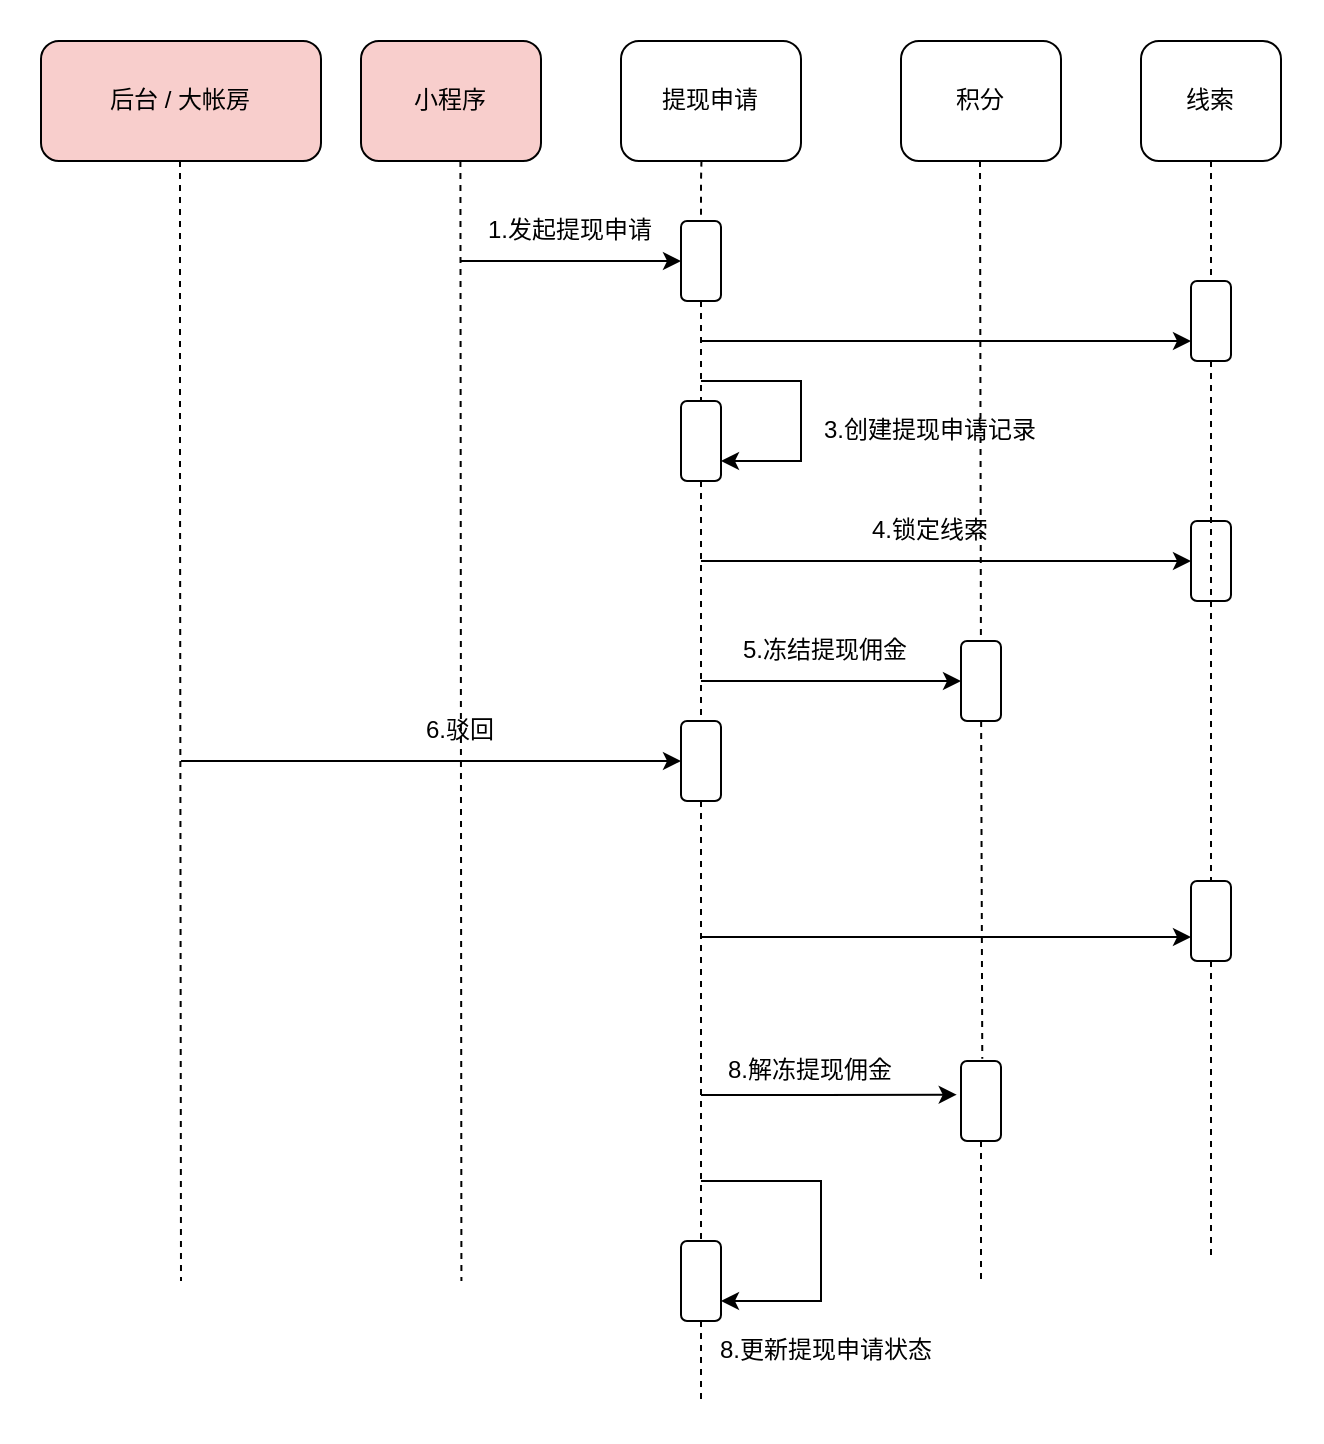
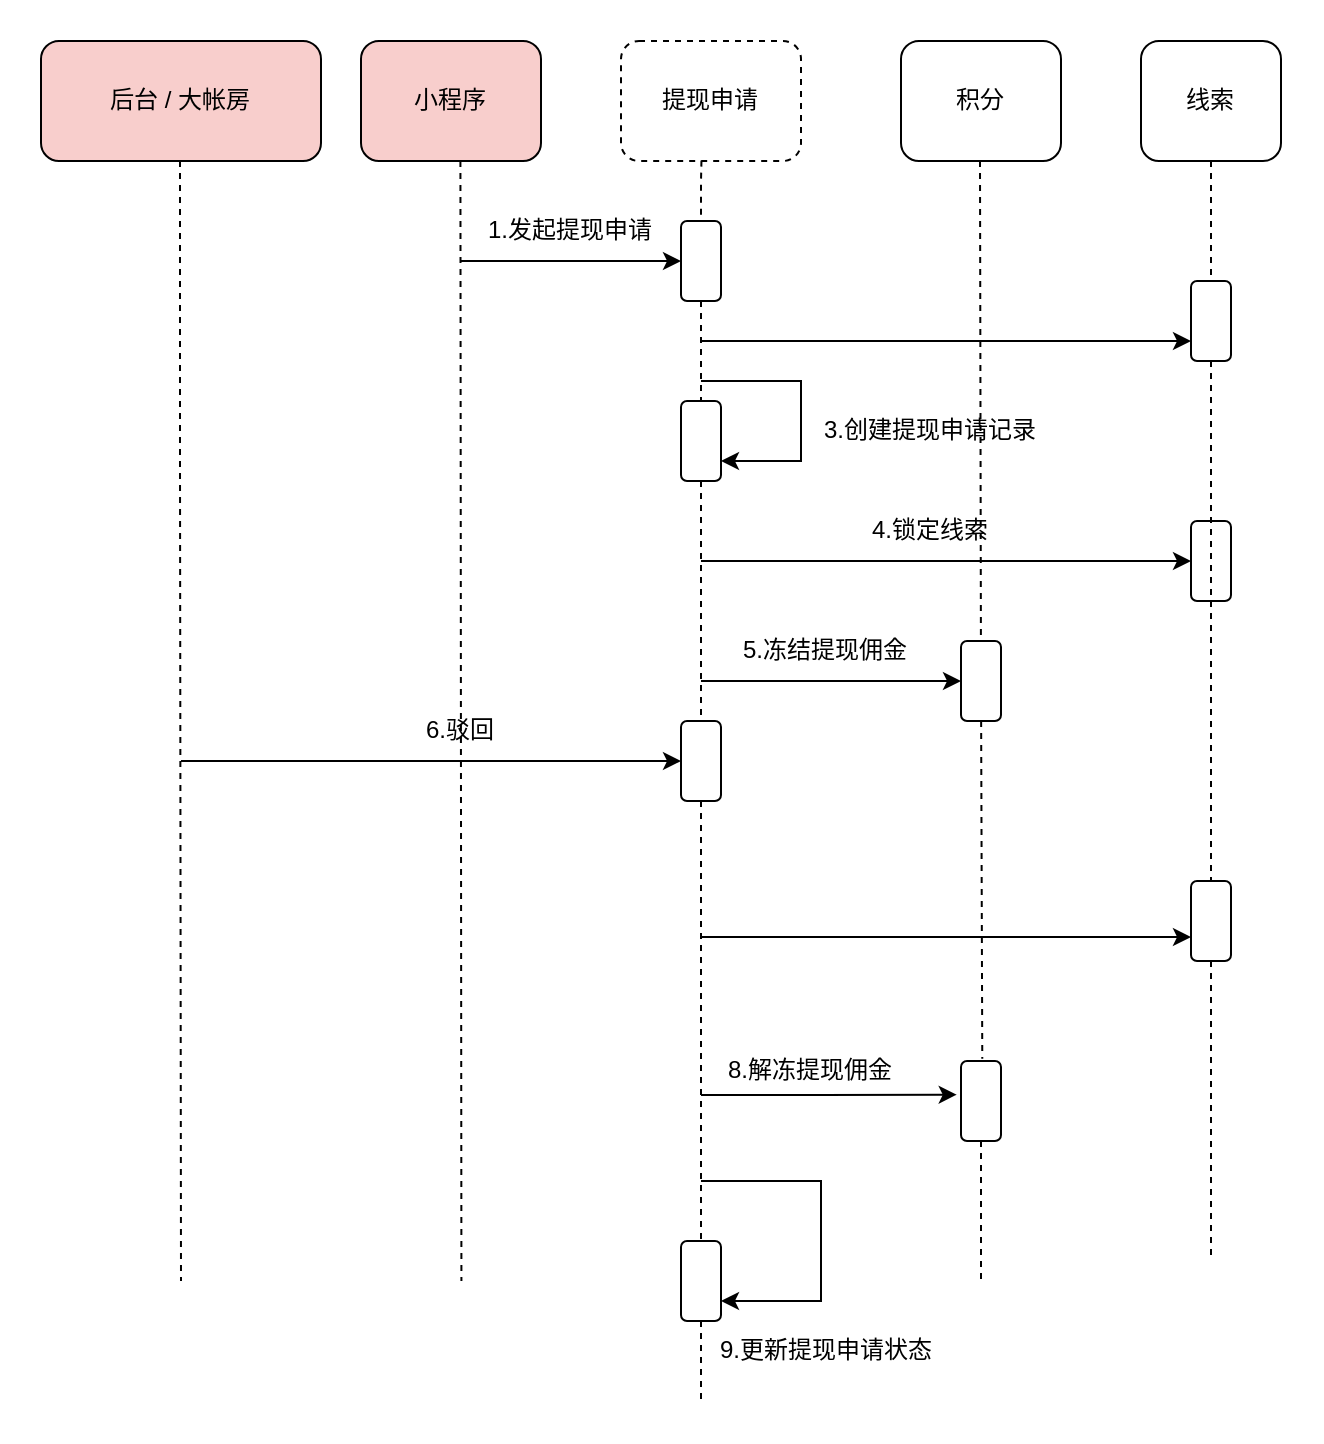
(711, 101) -> (711, 101)
(827, 1351) -> (827, 1351)
